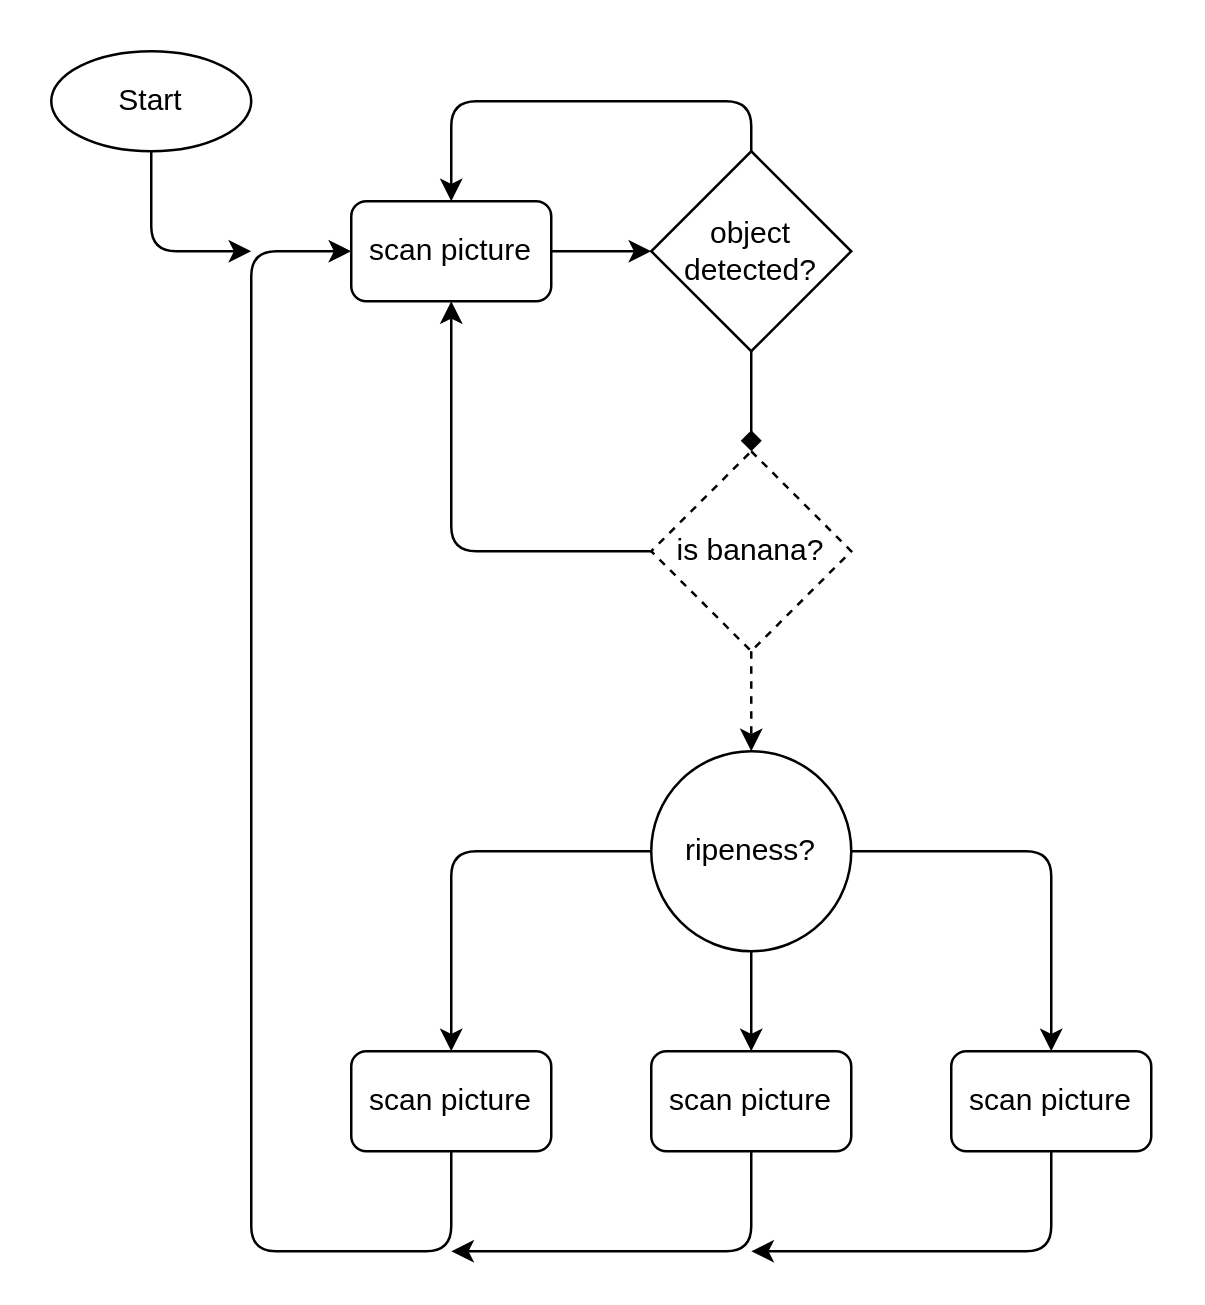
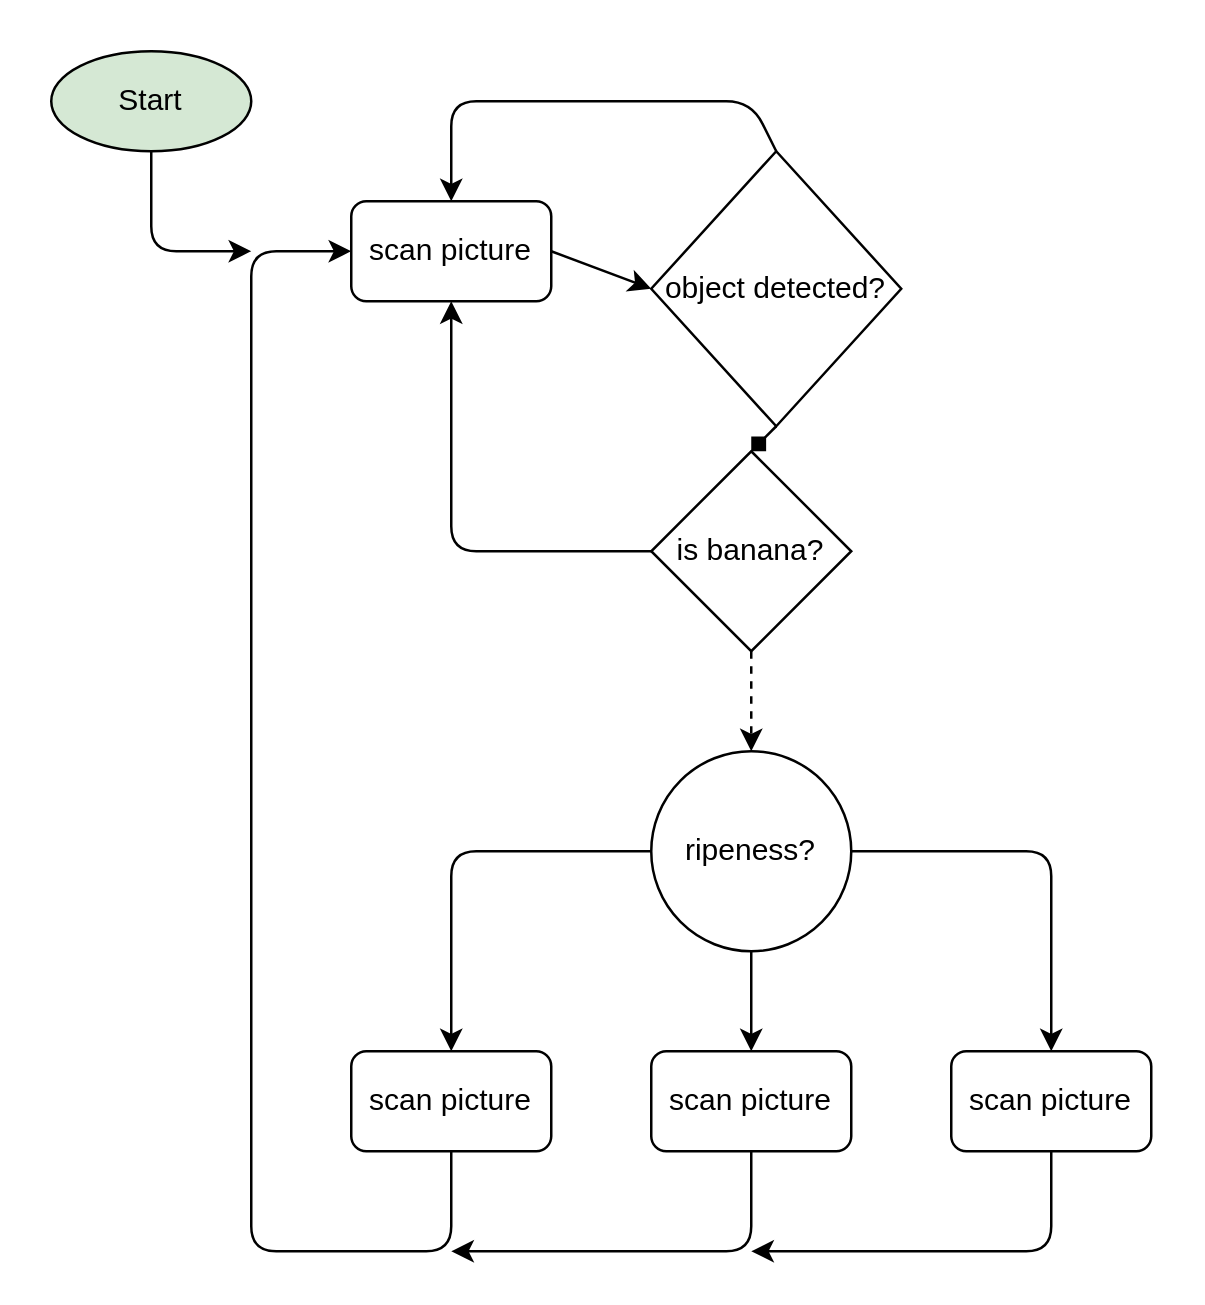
(151, 101) -> (151, 101)
(751, 251) -> (776, 289)
(751, 551) -> (751, 551)
